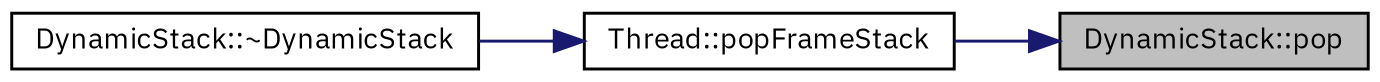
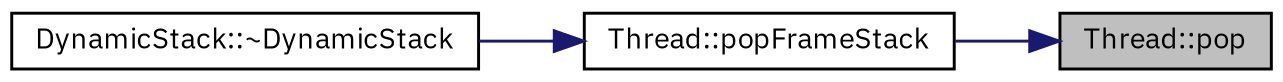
(1214, 41) -> (1166, 41)
